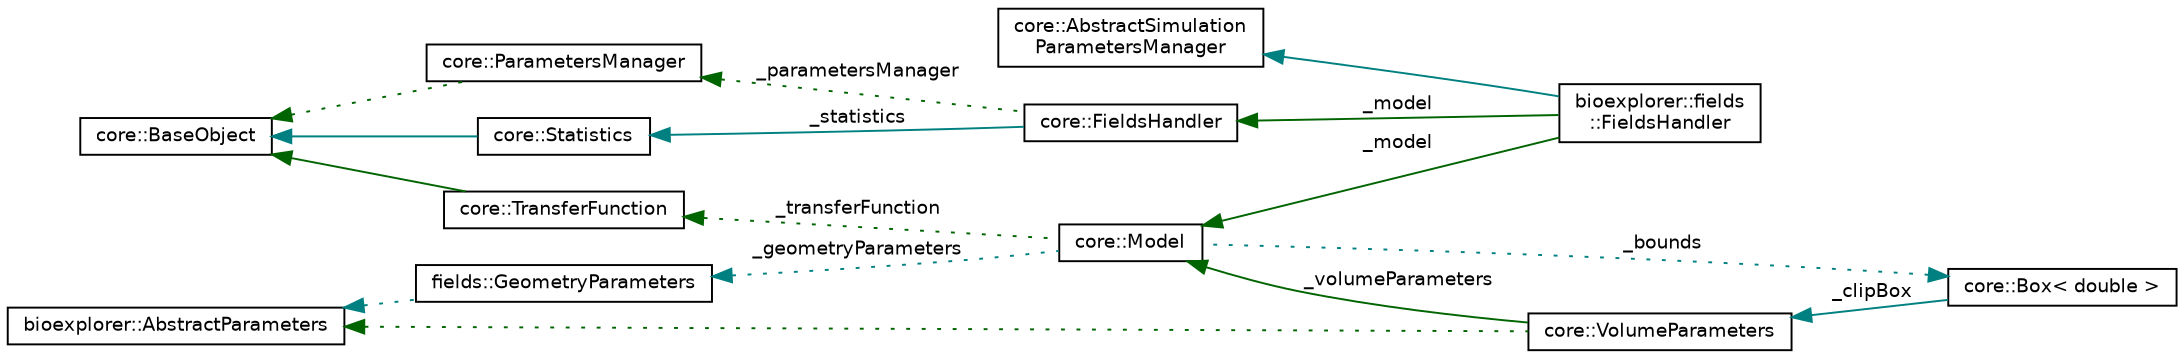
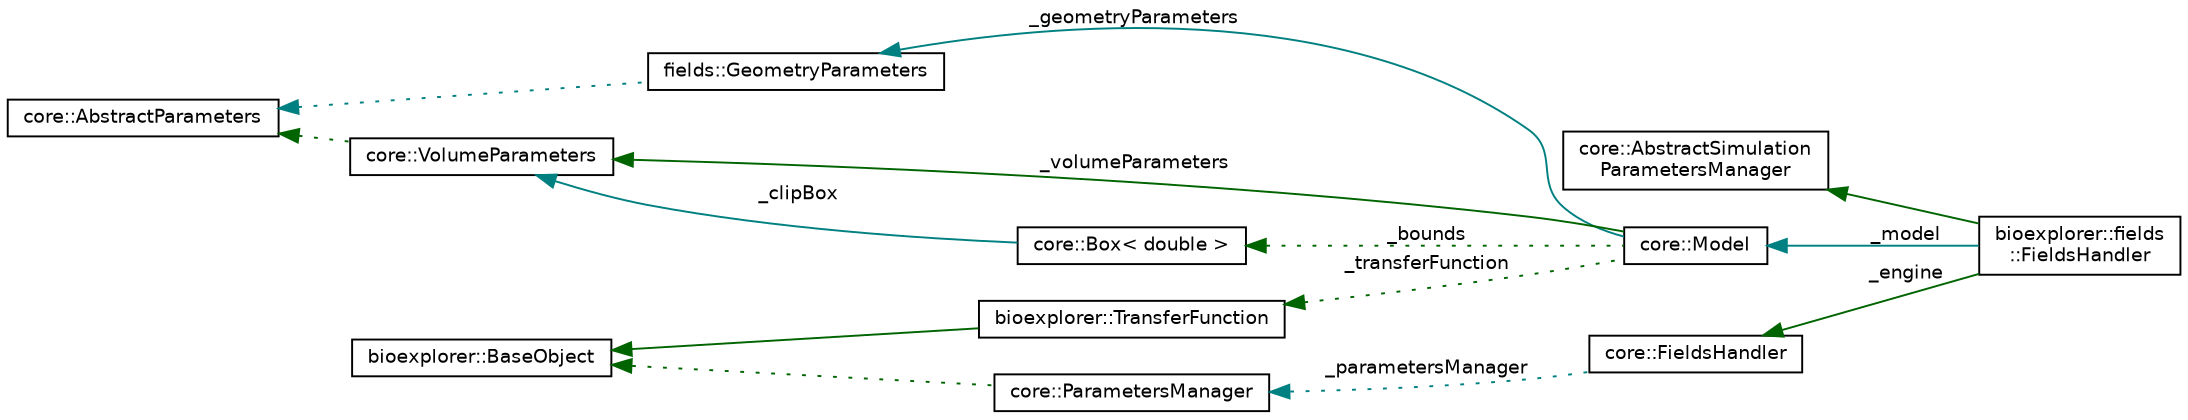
(1421, 76) -> (1913, 209)
(872, 96) -> (1440, 386)
(1396, 104) -> (1904, 274)
(176, 136) -> (482, 358)
(564, 136) -> none
(1390, 179) -> (1883, 246)
(564, 210) -> (1132, 319)
(1566, 256) -> (1445, 246)
(896, 265) -> (1300, 42)
(1366, 303) -> (1130, 182)
(176, 326) -> (143, 118)
